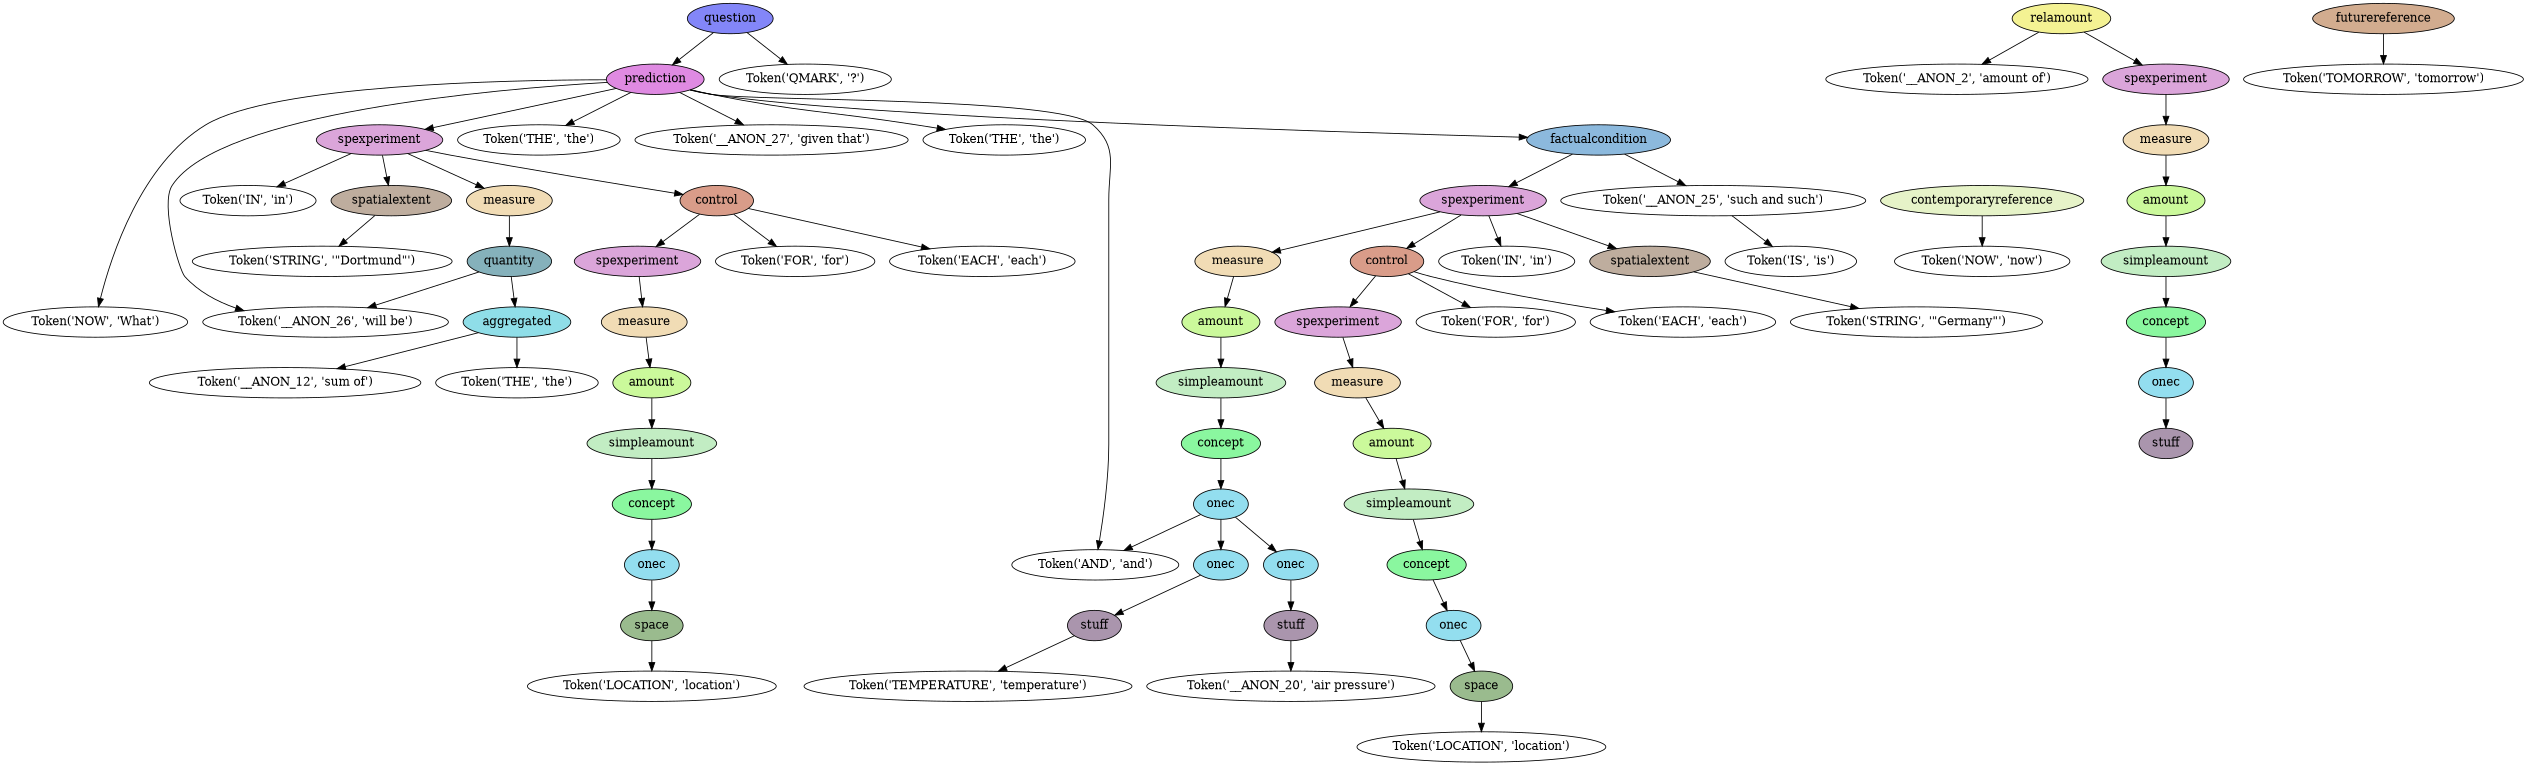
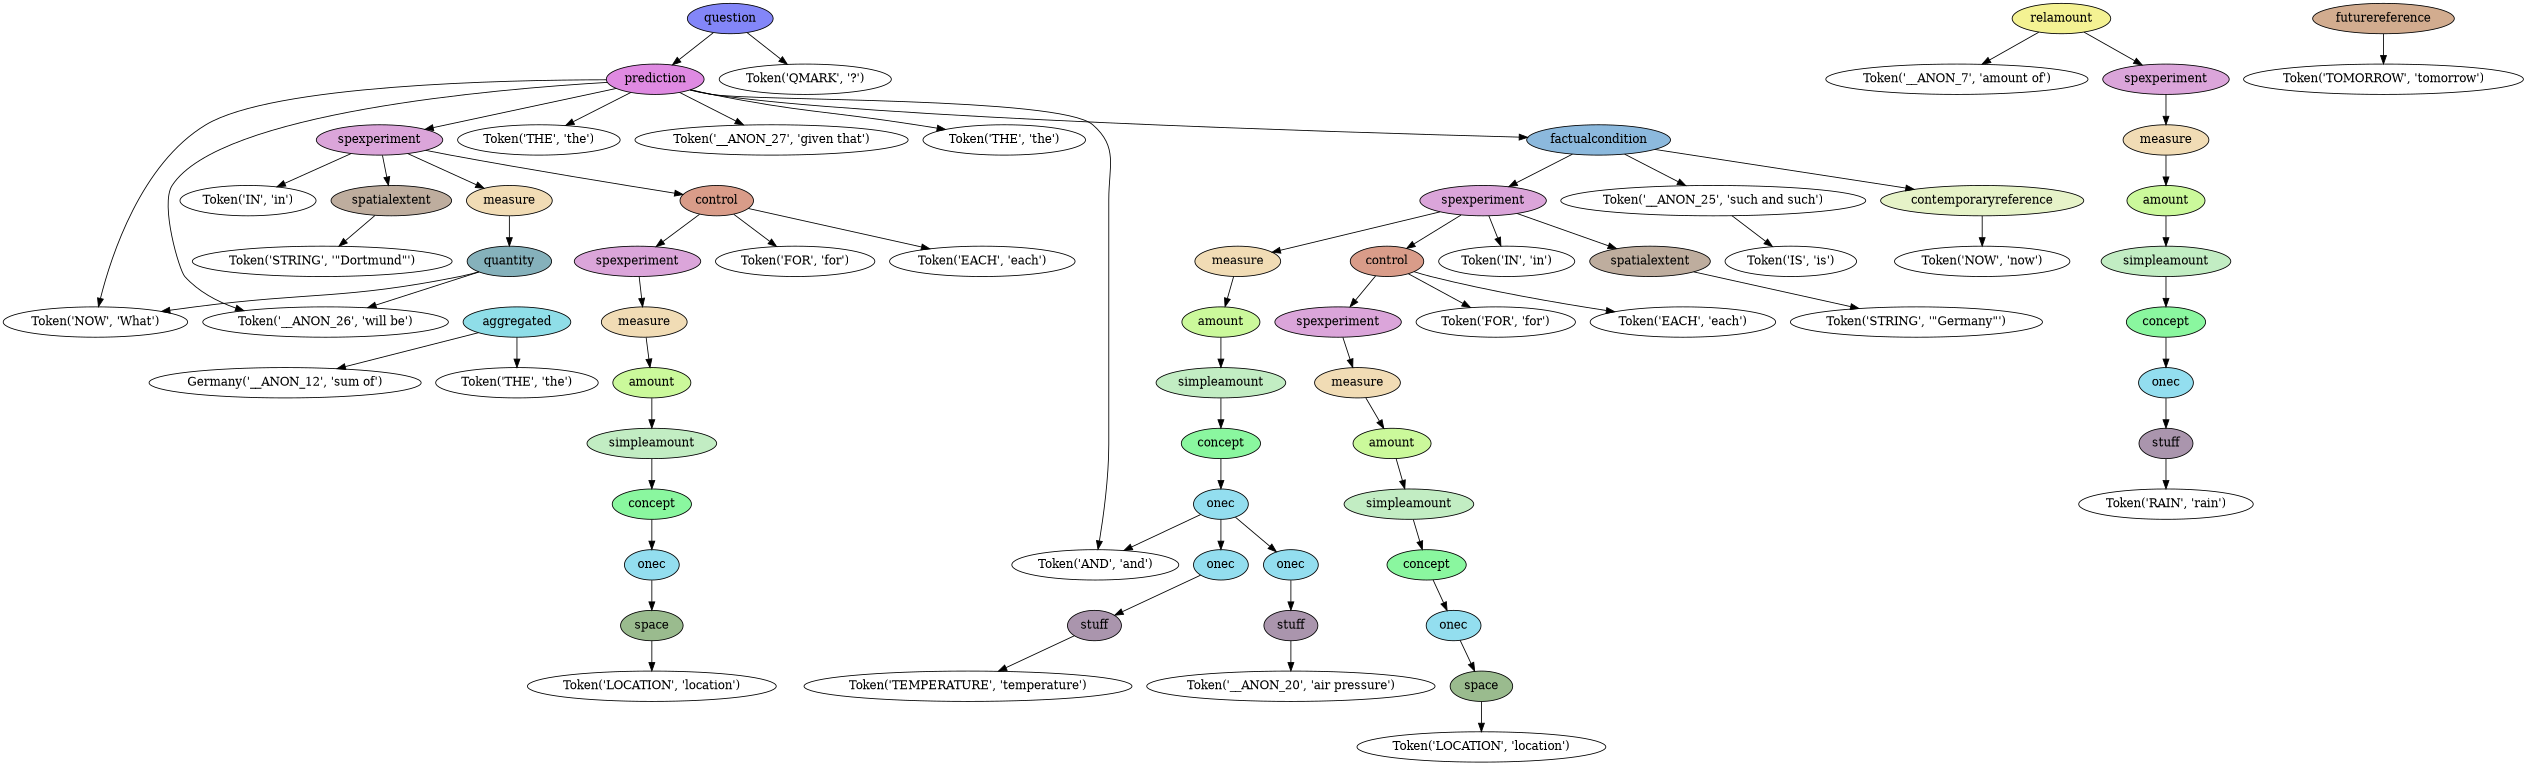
(1957, 79) -> (1957, 79)
none -> (1780, 169)
(513, 288) -> (325, 295)
(285, 383) -> (285, 383)
none -> (2166, 504)
